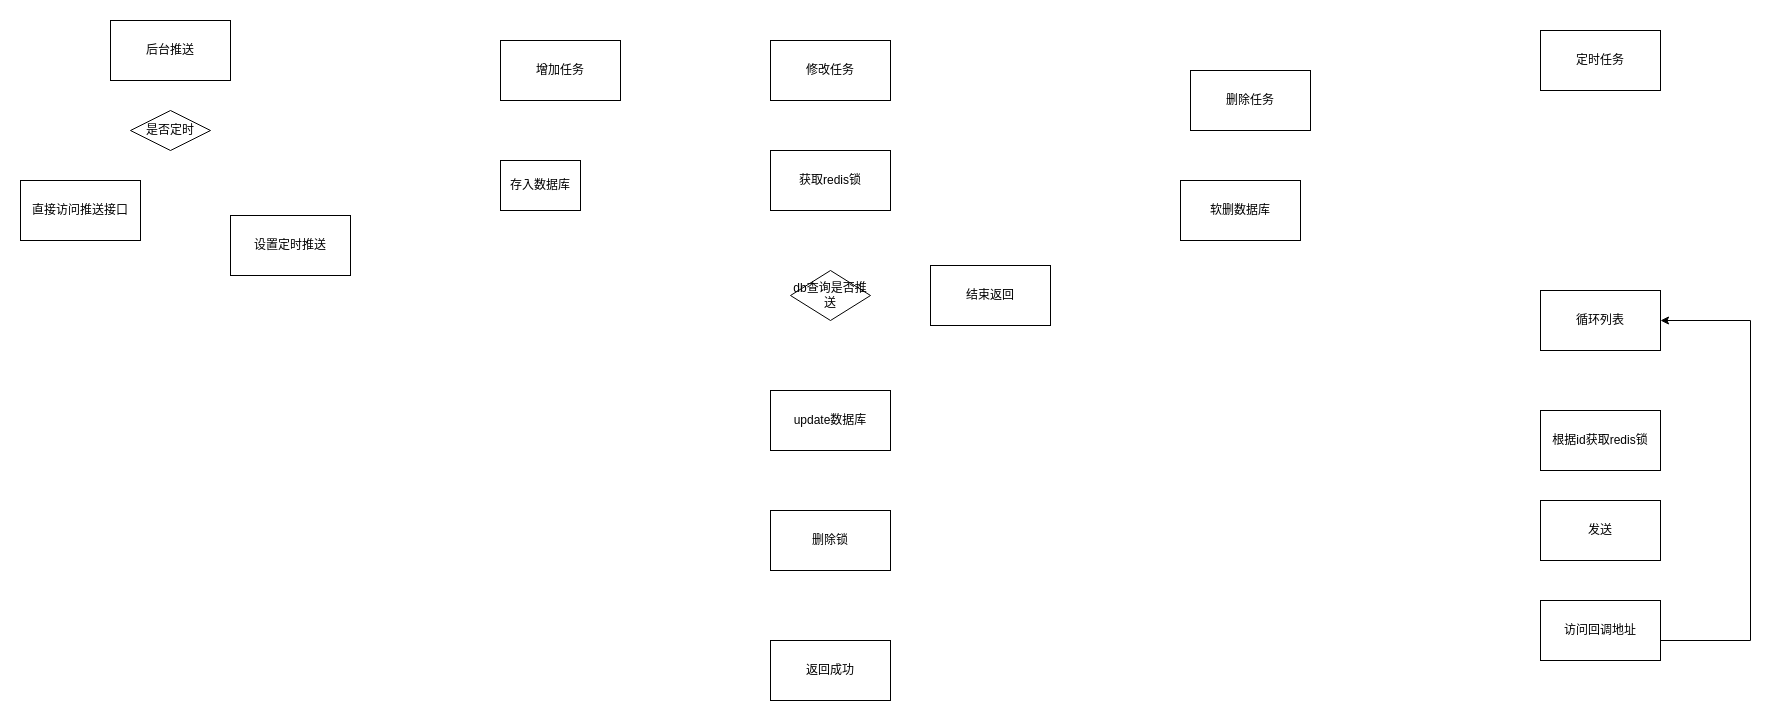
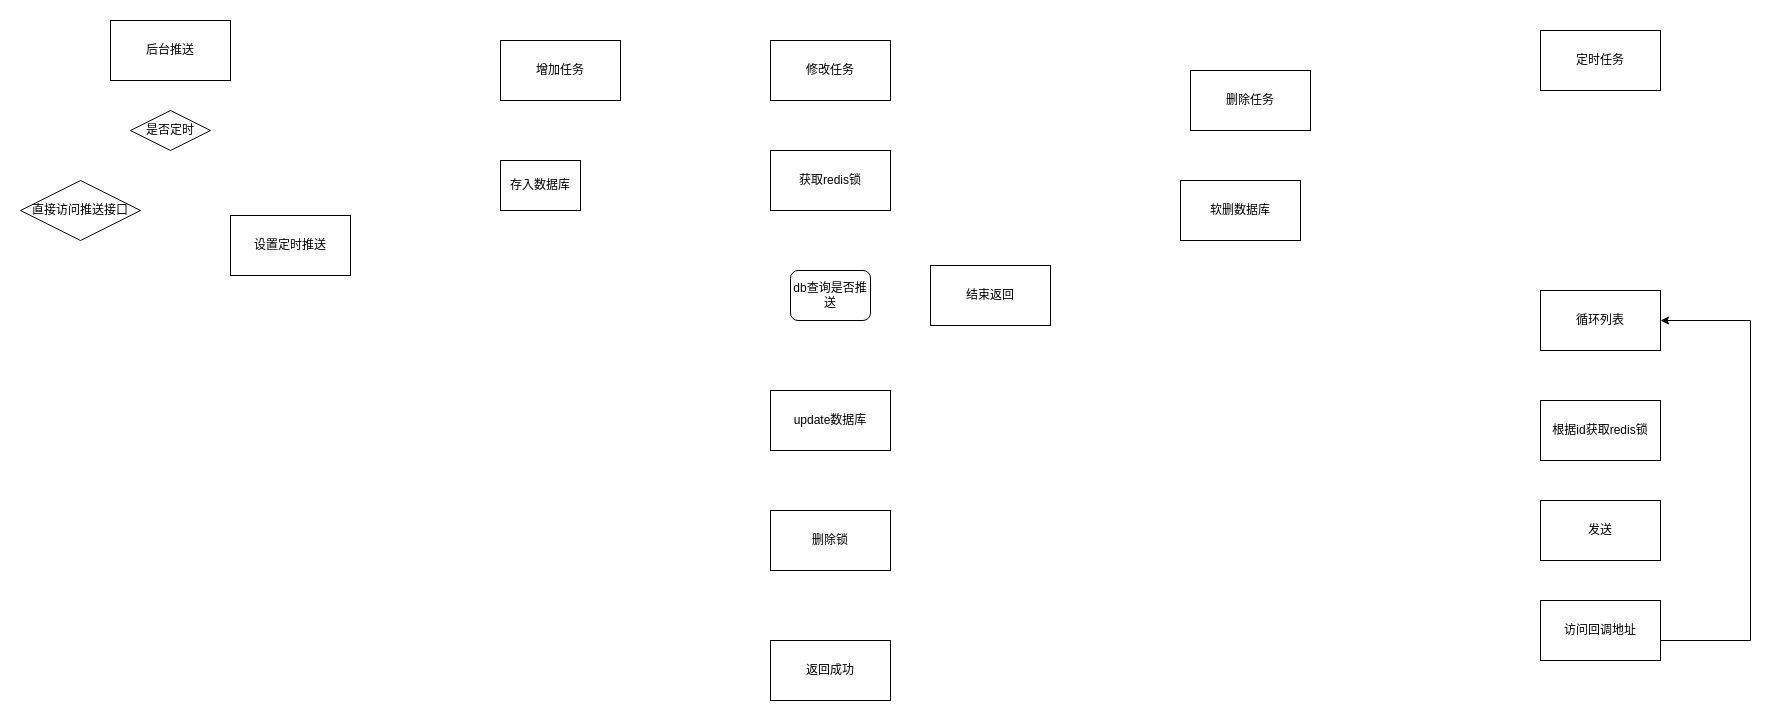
(81, 211) -> (81, 211)
(831, 296) -> (831, 296)
(1601, 441) -> (1601, 431)
